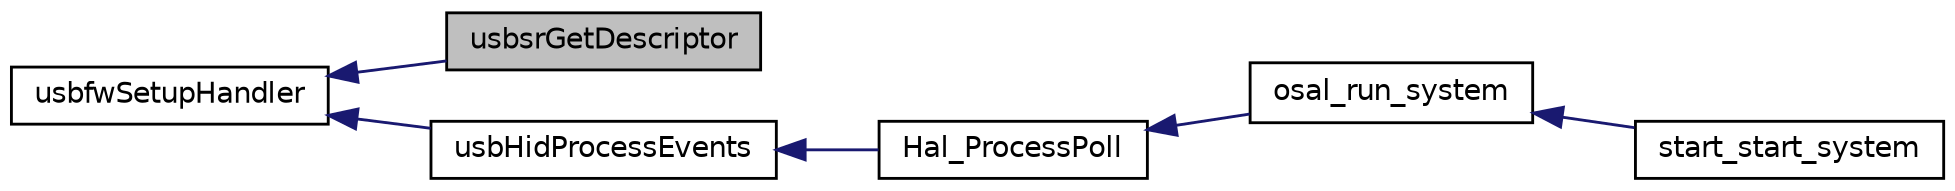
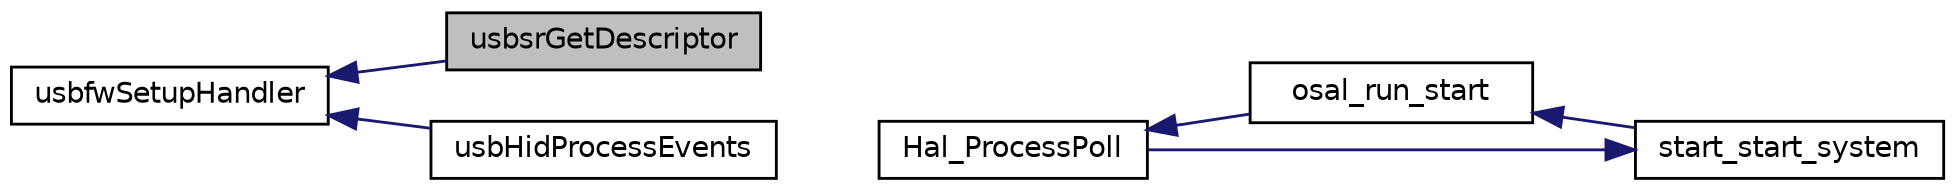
(1391, 93) -> (1391, 93)
(842, 150) -> (1377, 150)
